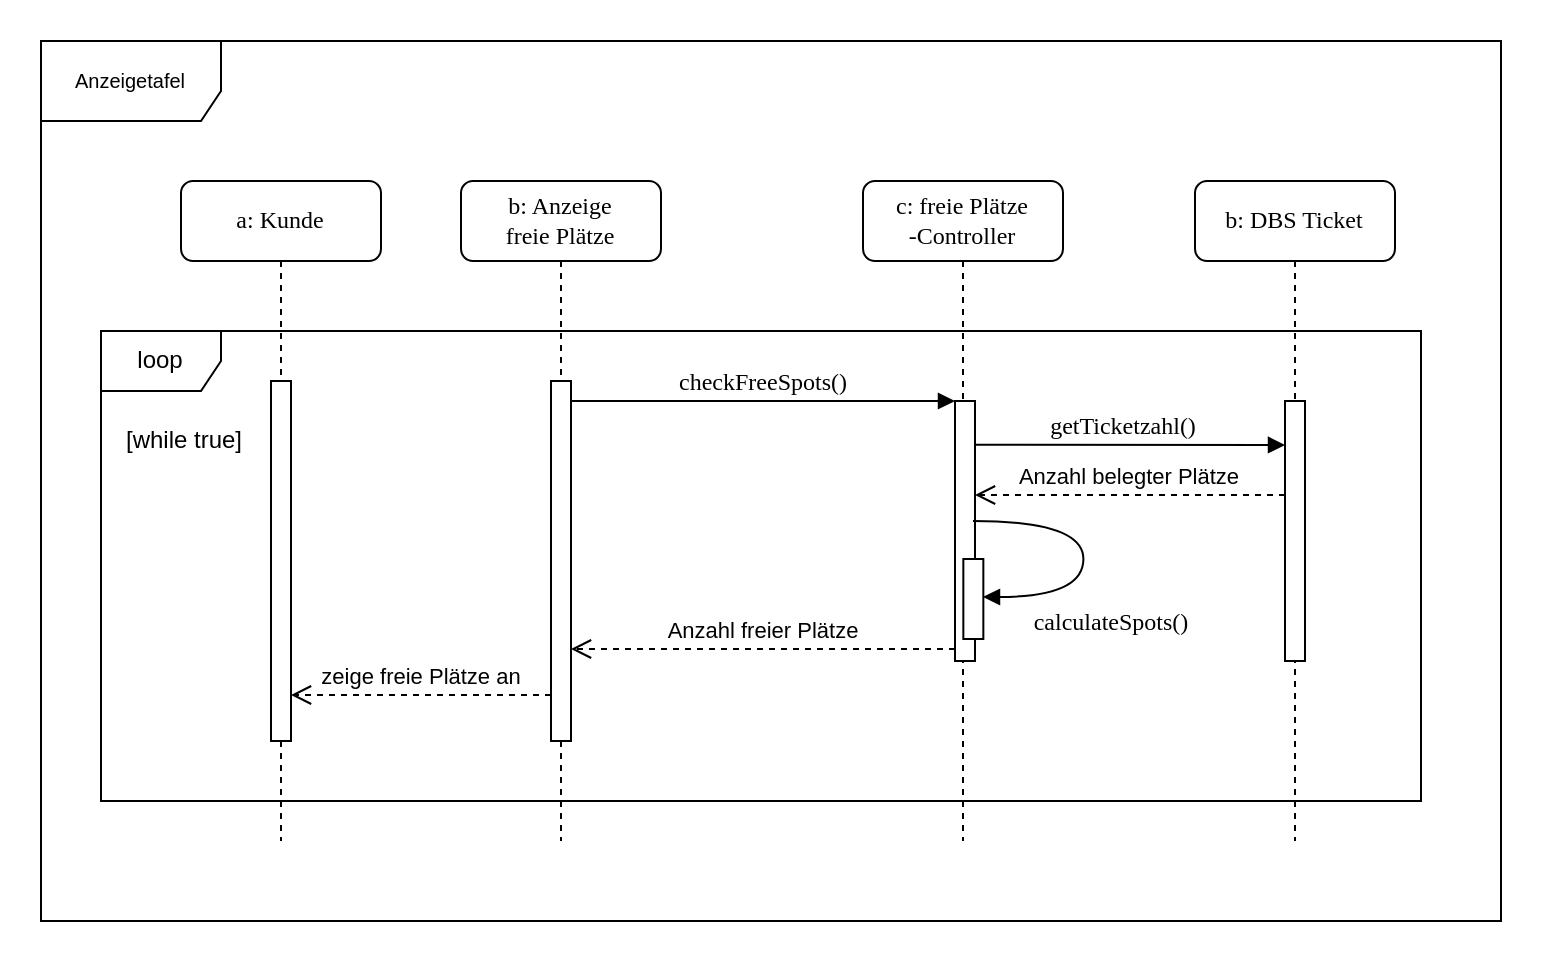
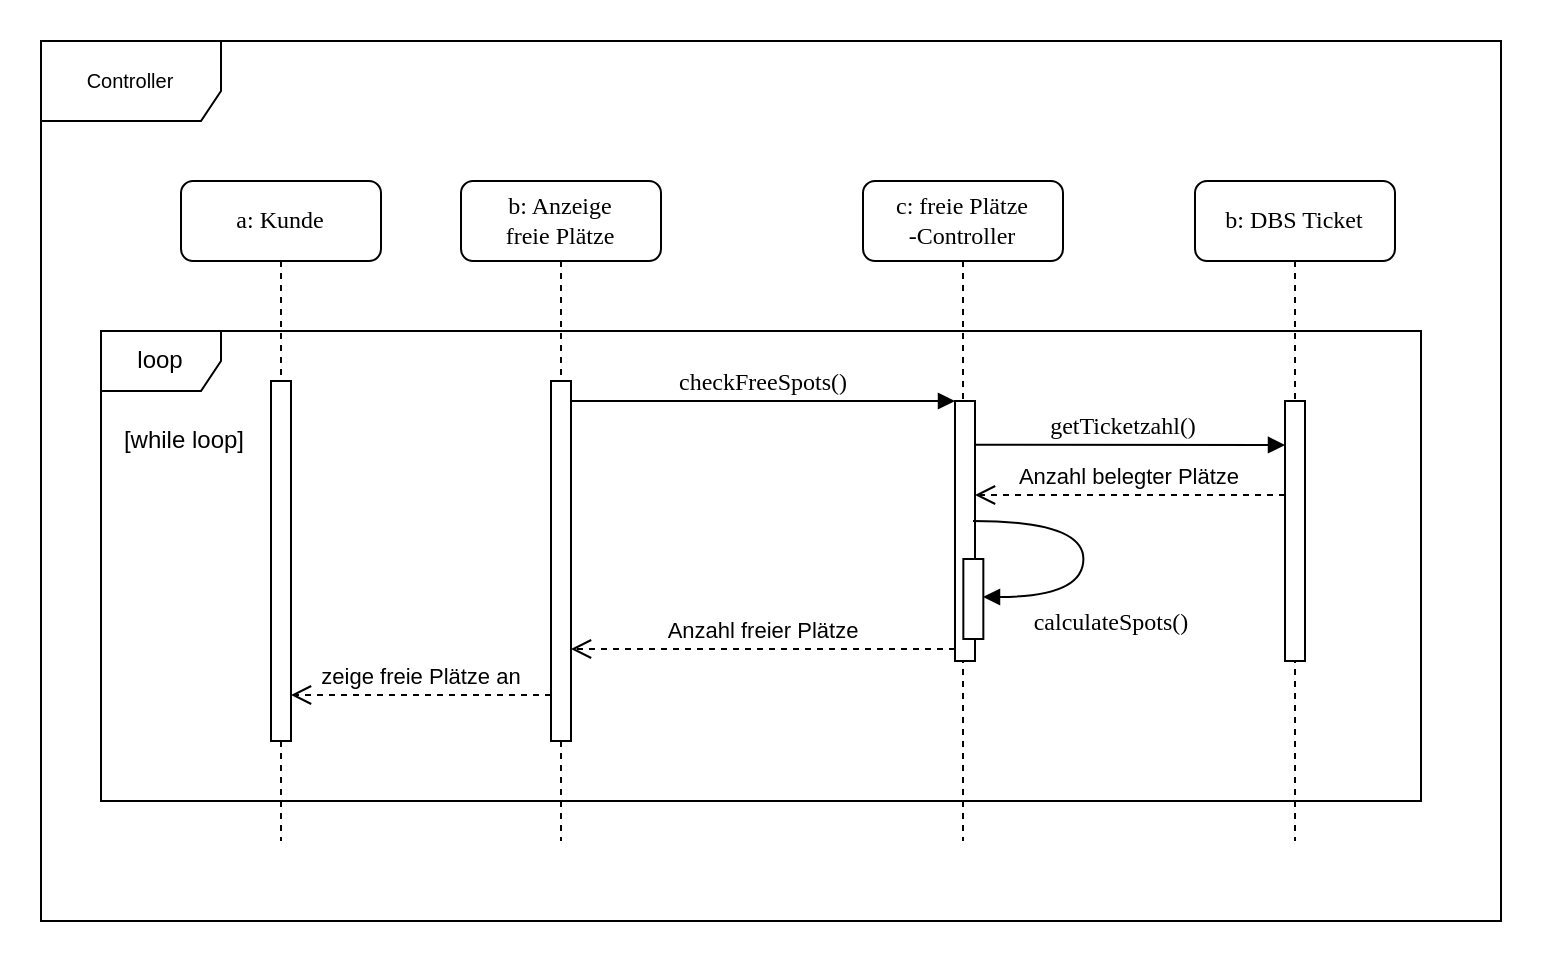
(131, 81) -> (131, 81)
(185, 441) -> (185, 441)
